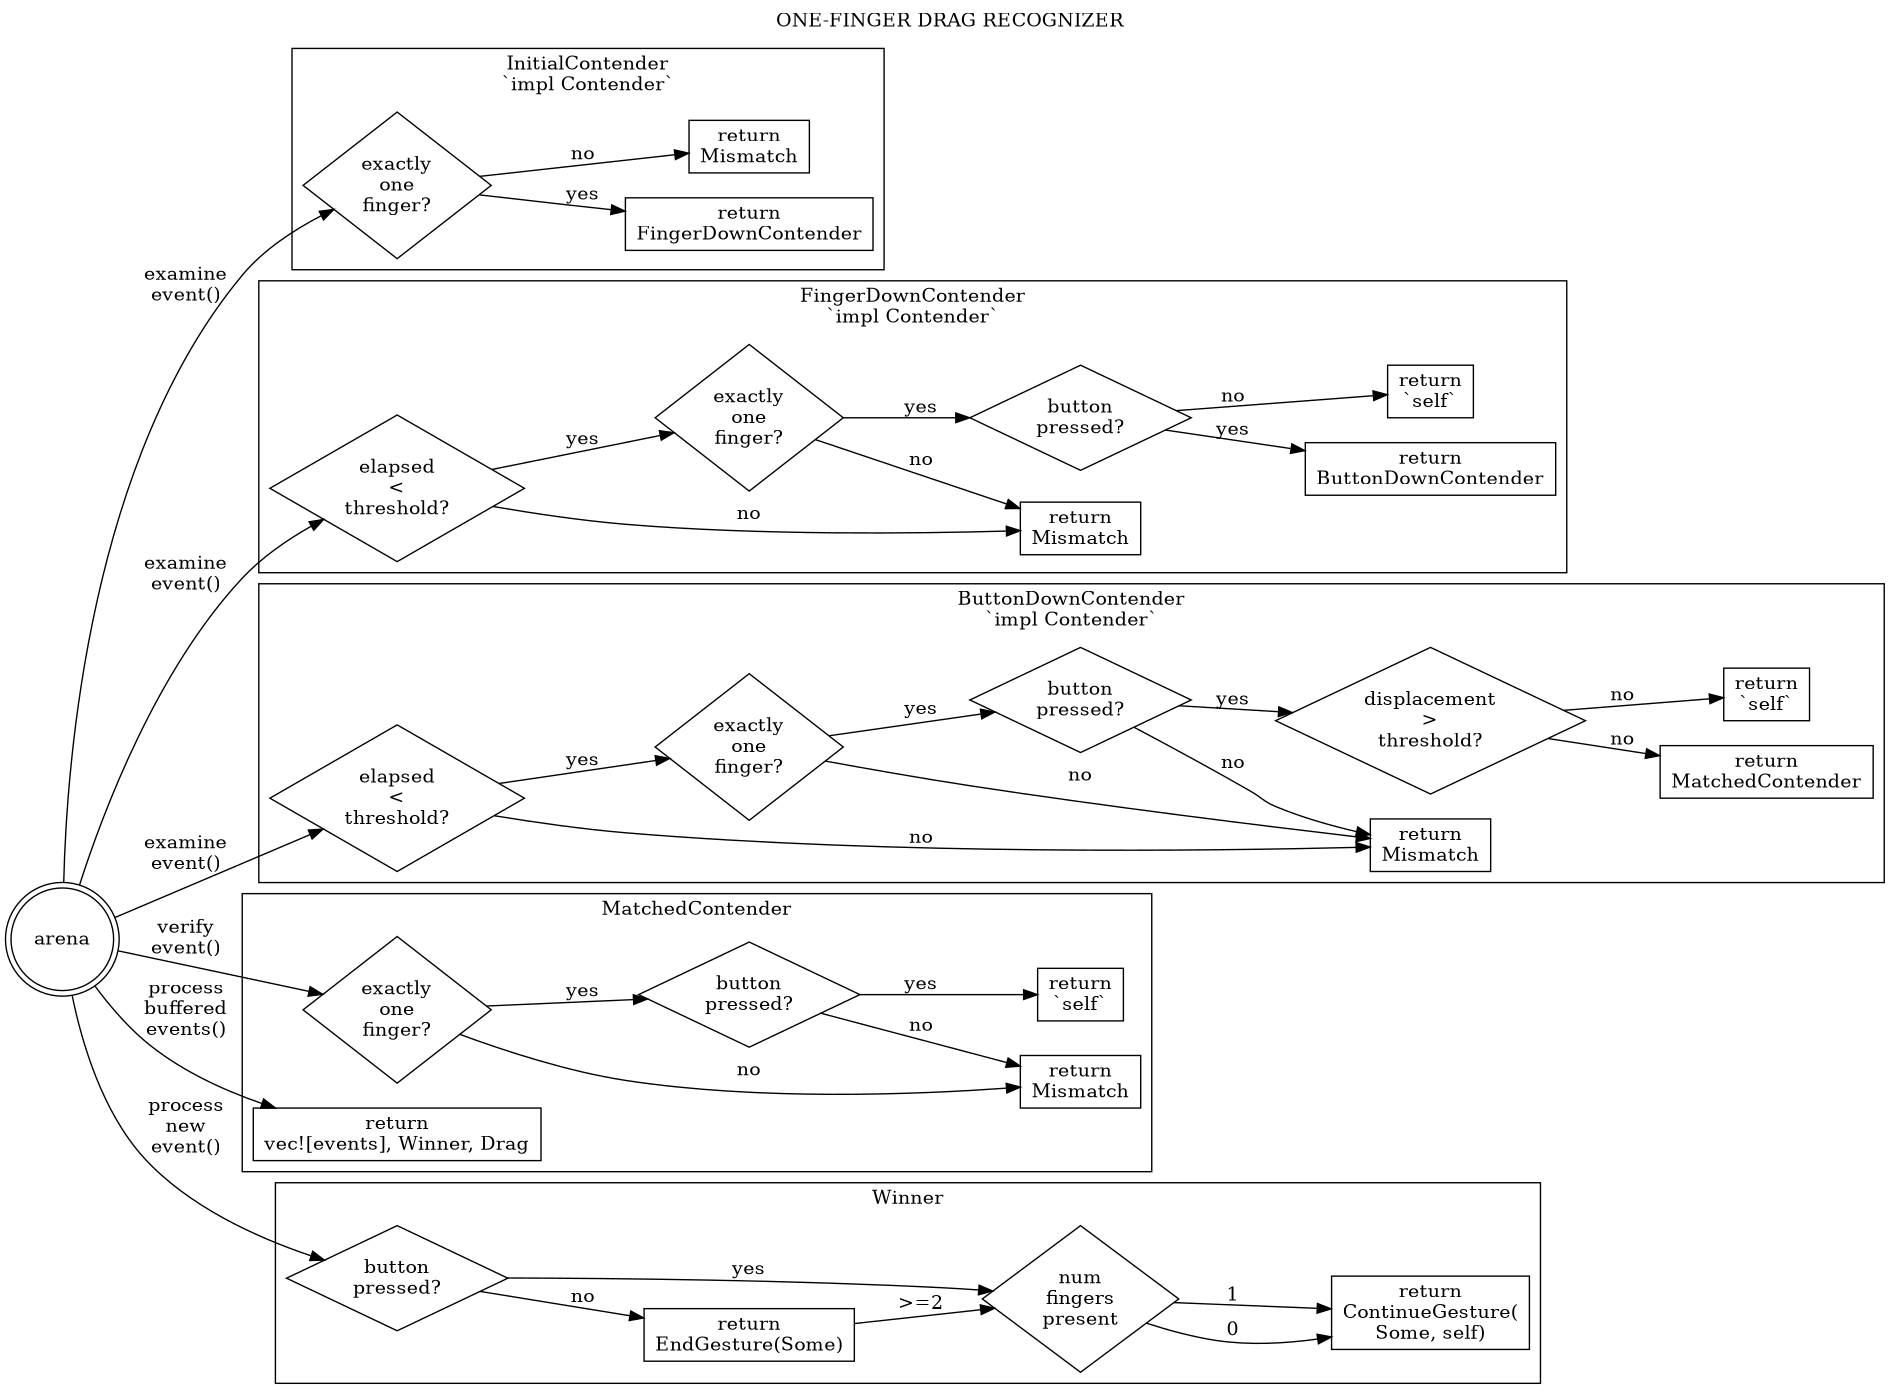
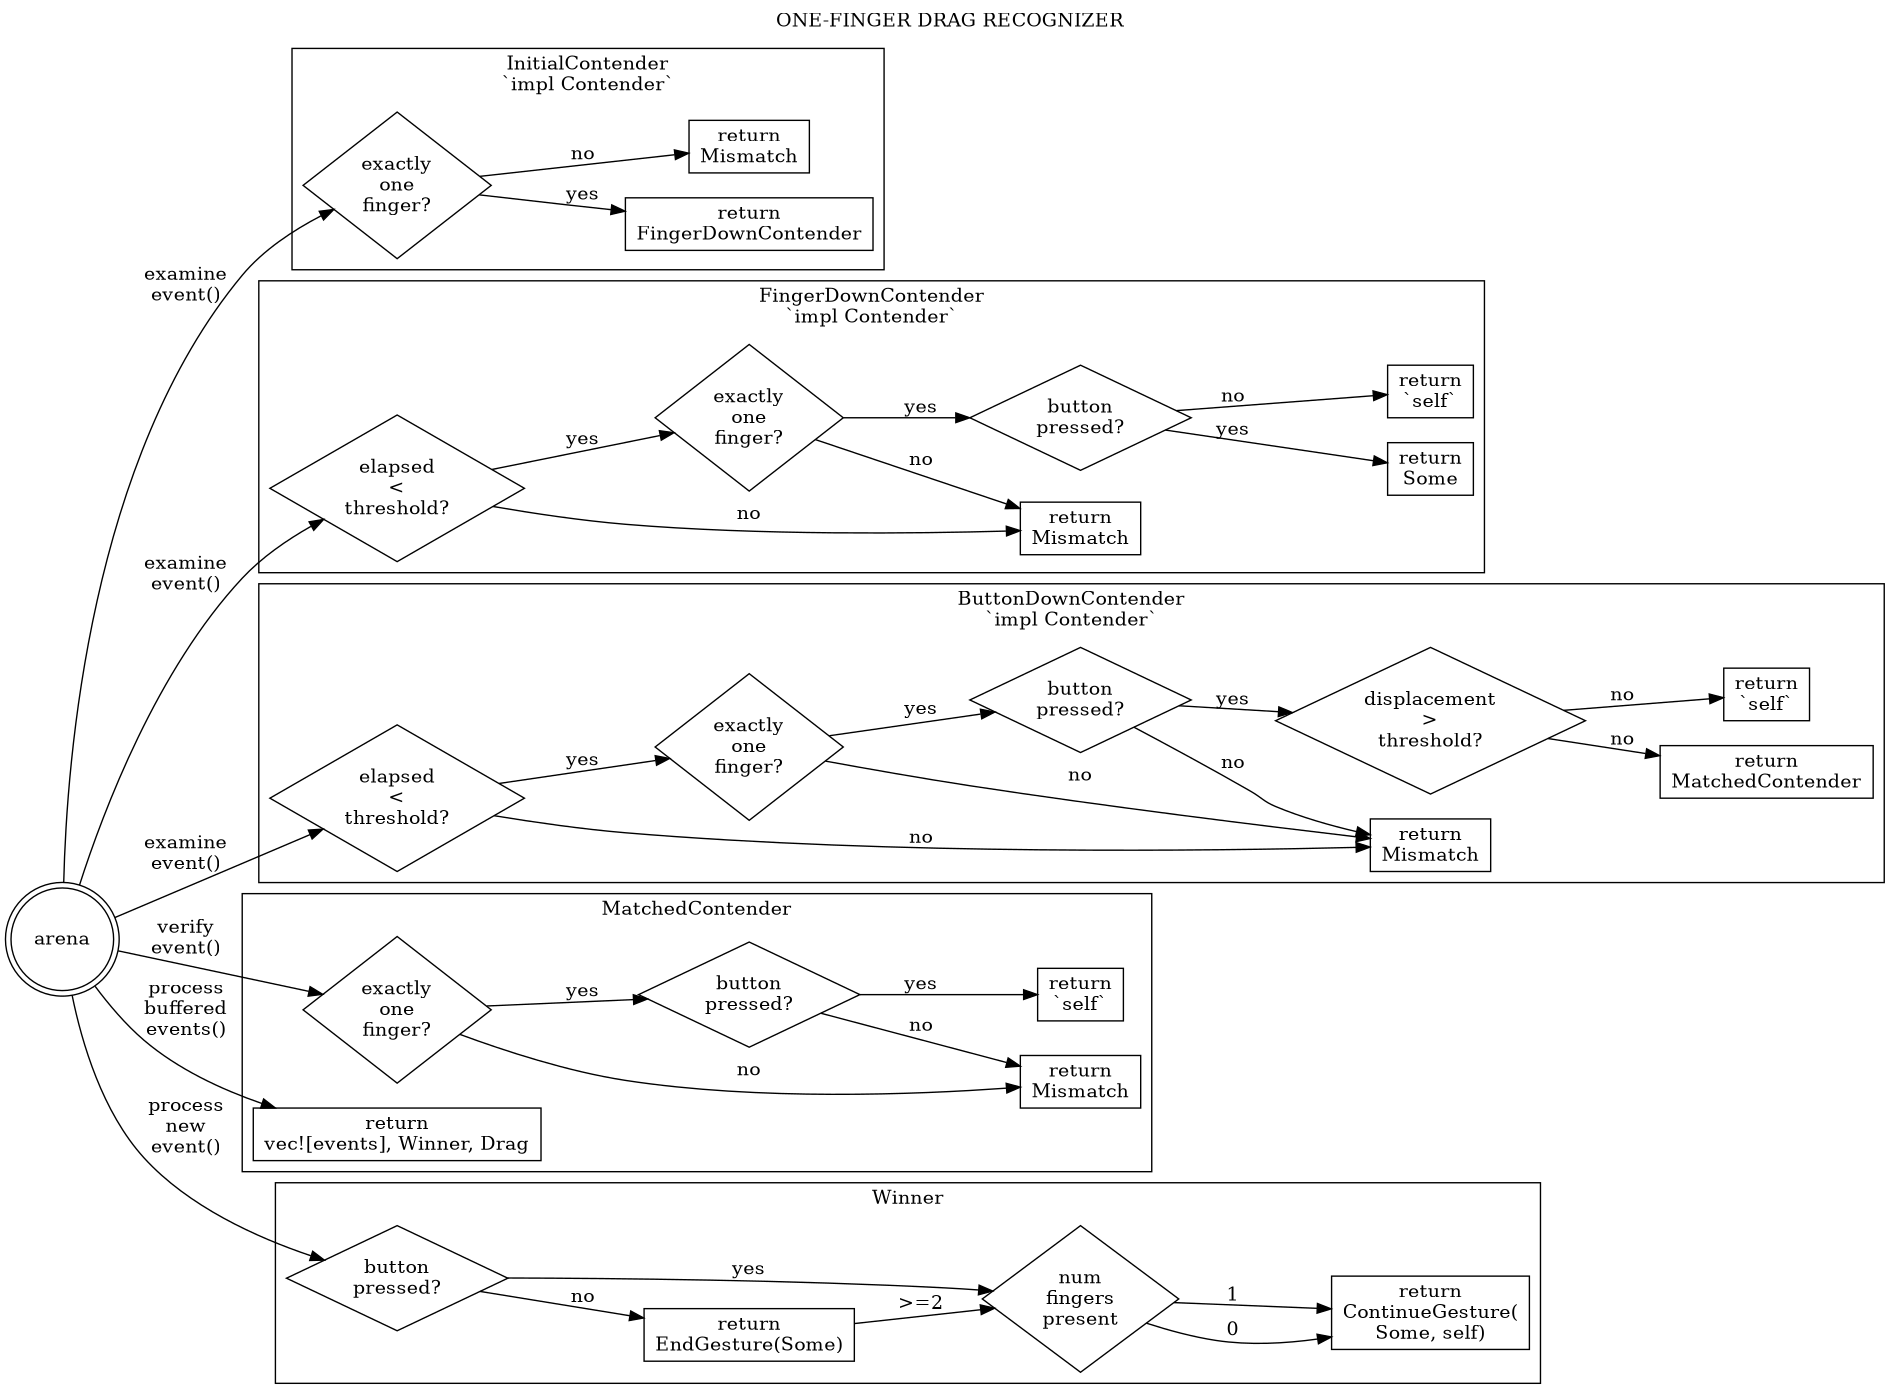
(1431, 469) -> (1431, 469)
